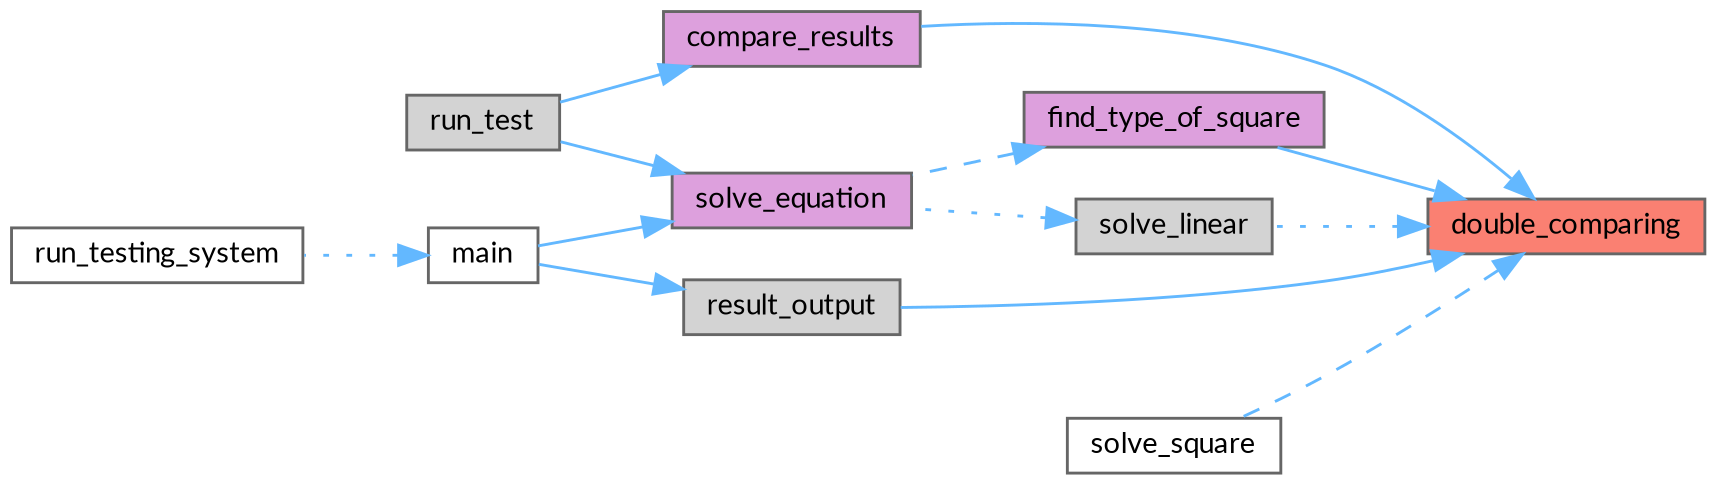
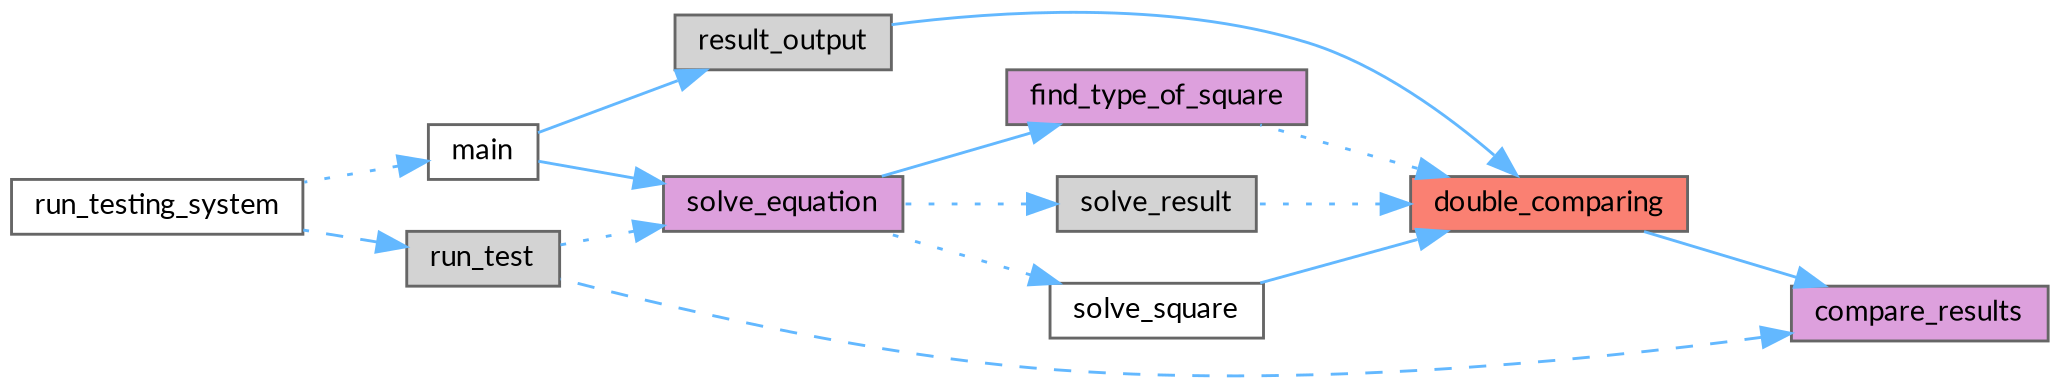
(1234, 42) -> (1720, 255)
(610, 88) -> (1157, 374)
(607, 154) -> (597, 238)
(964, 164) -> (957, 154)
(1356, 169) -> (1339, 147)
(1174, 226) -> (1157, 204)
none -> (340, 236)
none -> (957, 253)
(1372, 349) -> (1339, 261)
